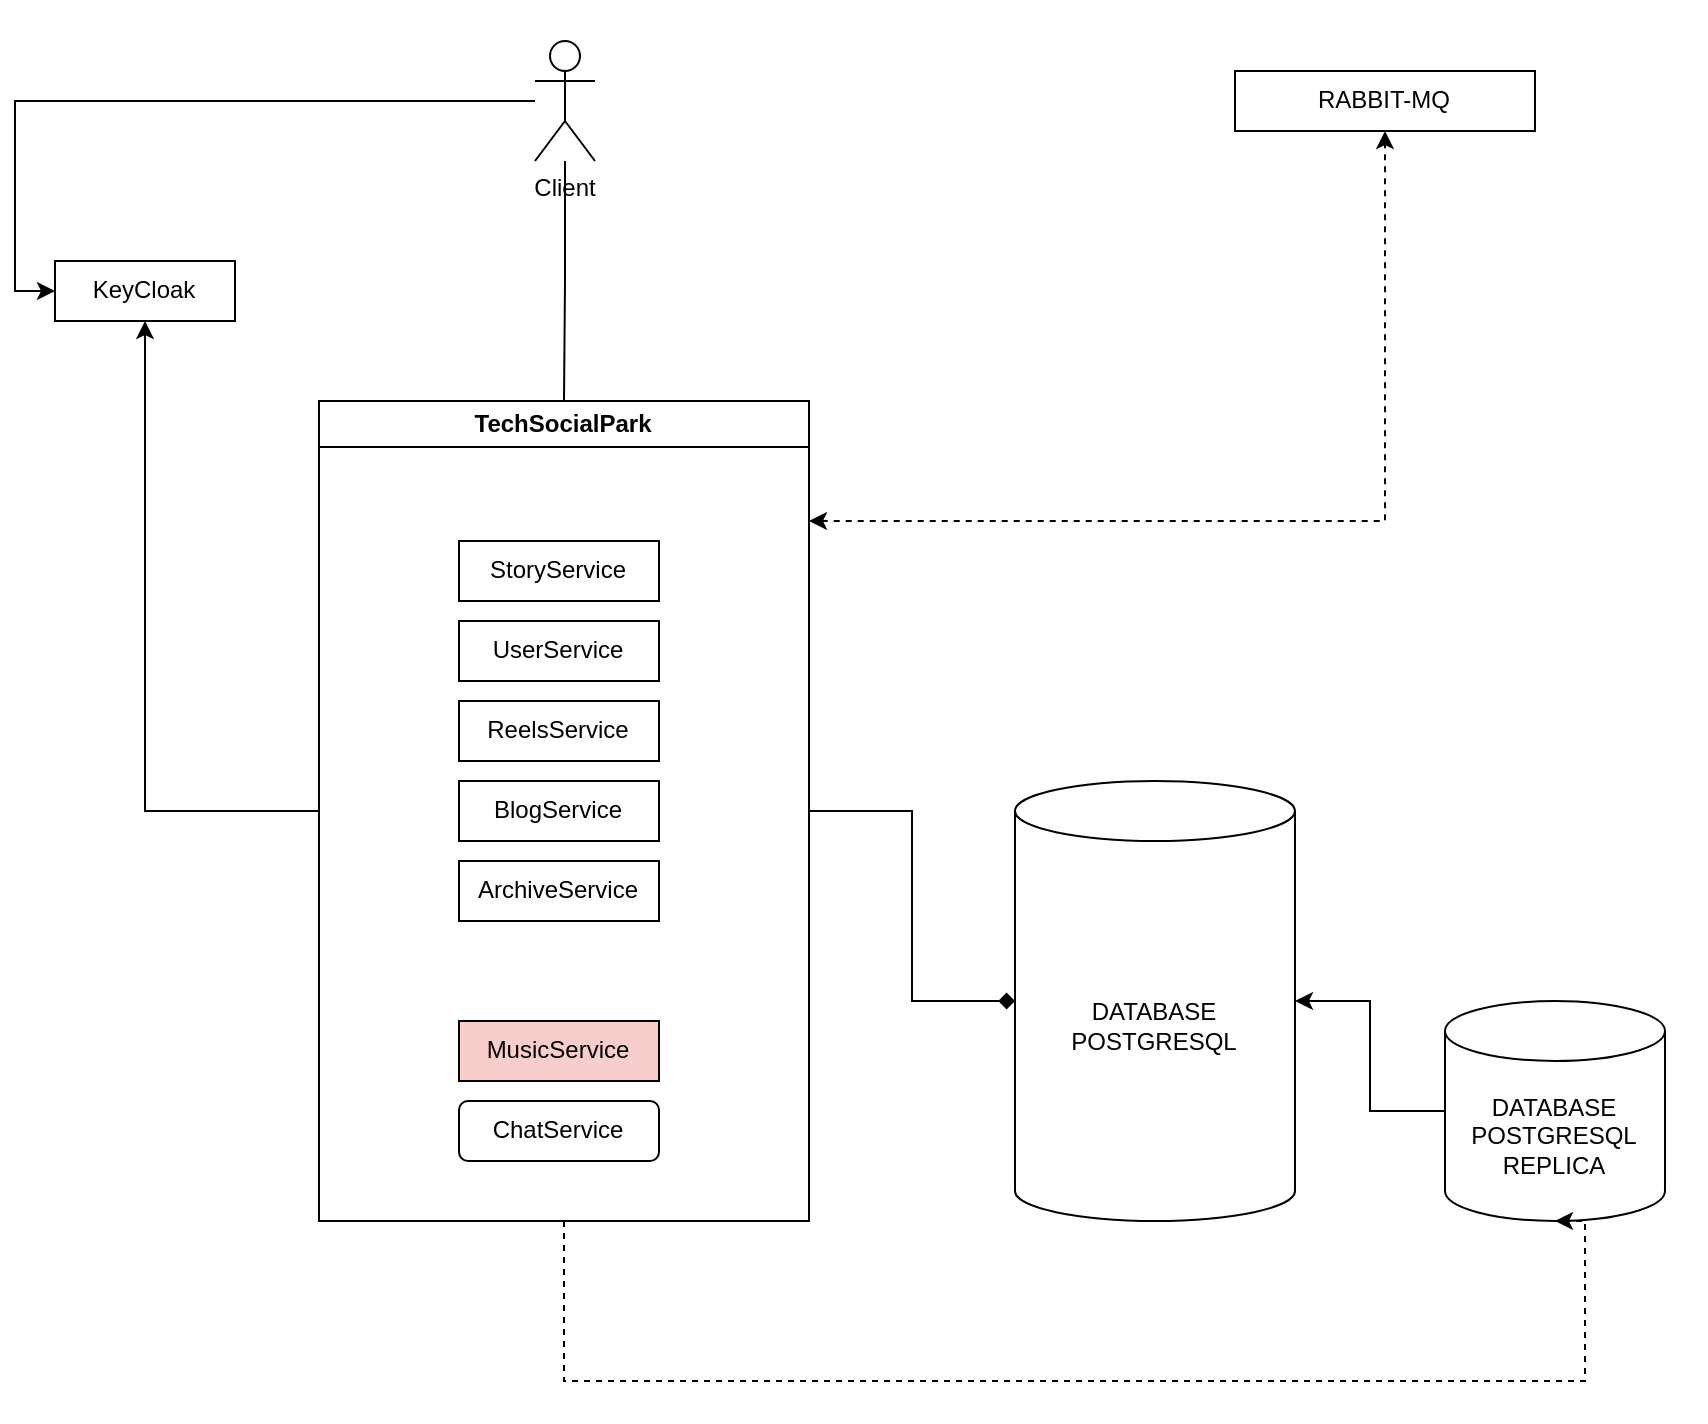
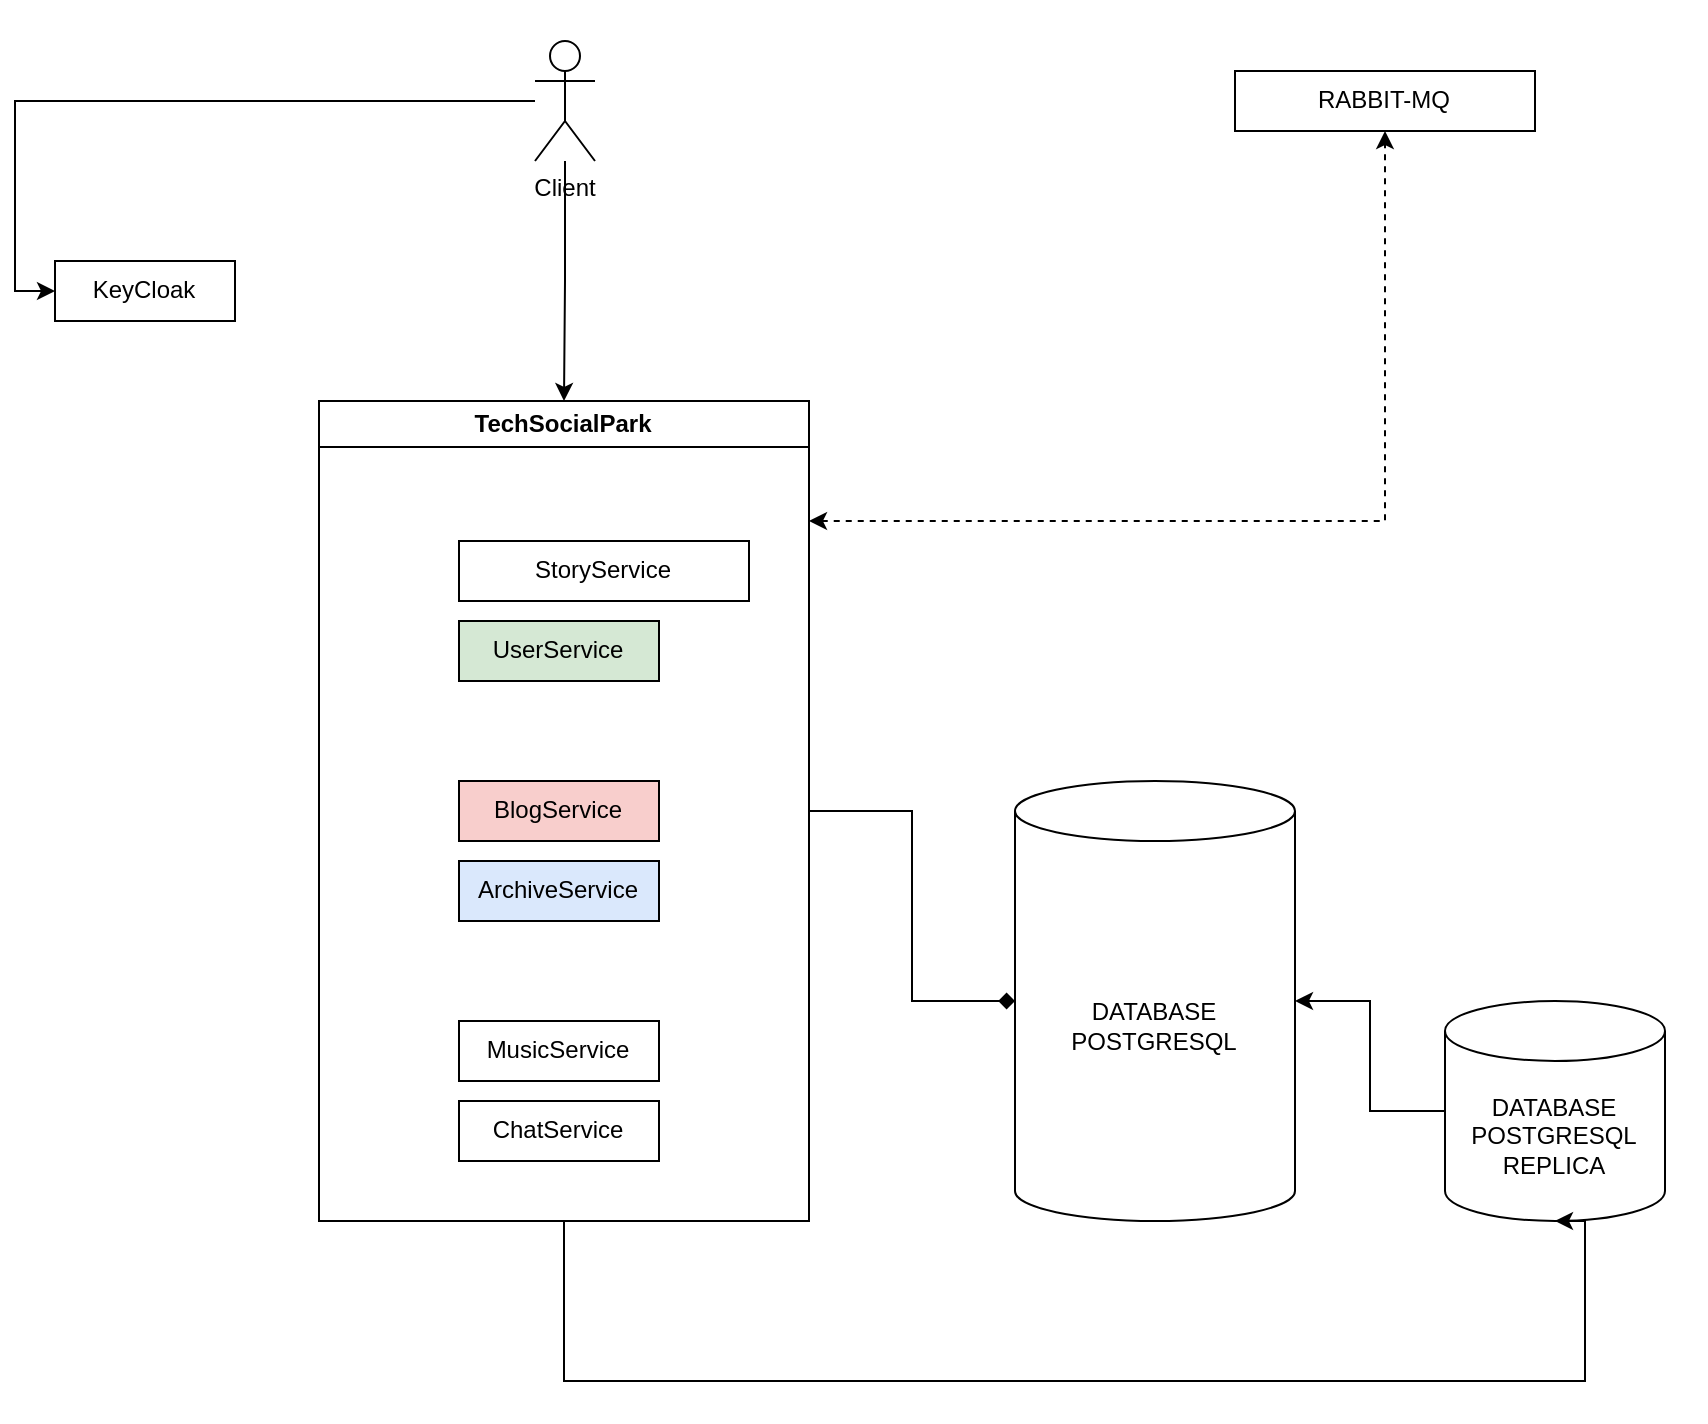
(564, 391) -> (564, 386)
(559, 571) -> (604, 571)
(559, 651) -> (559, 651)
(145, 658) -> none
(559, 731) -> none
(559, 811) -> (559, 811)
(559, 891) -> (559, 891)
(559, 1051) -> (559, 1051)
(559, 1131) -> (559, 1131)
(1080, 1381) -> (1080, 1381)
